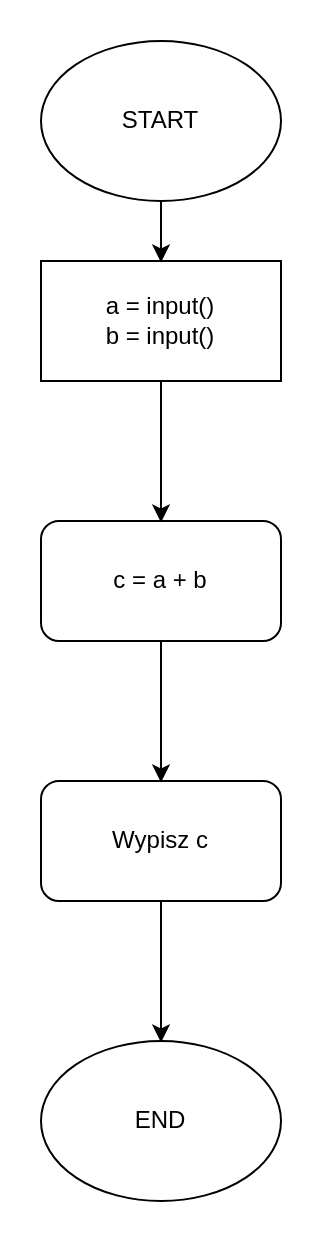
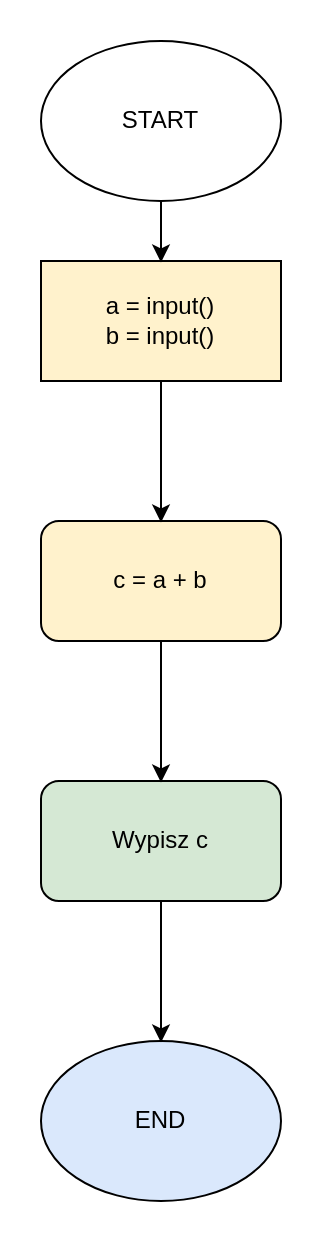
(161, 321) -> (161, 321)
(161, 581) -> (161, 581)
(161, 841) -> (161, 841)
(161, 1121) -> (161, 1121)
